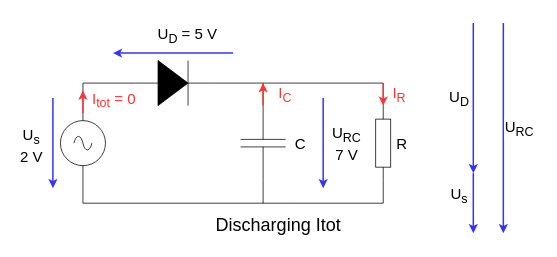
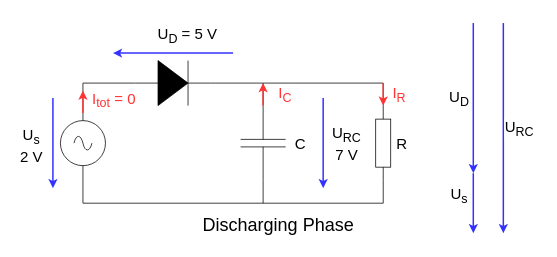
(278, 225) -> (278, 225)
